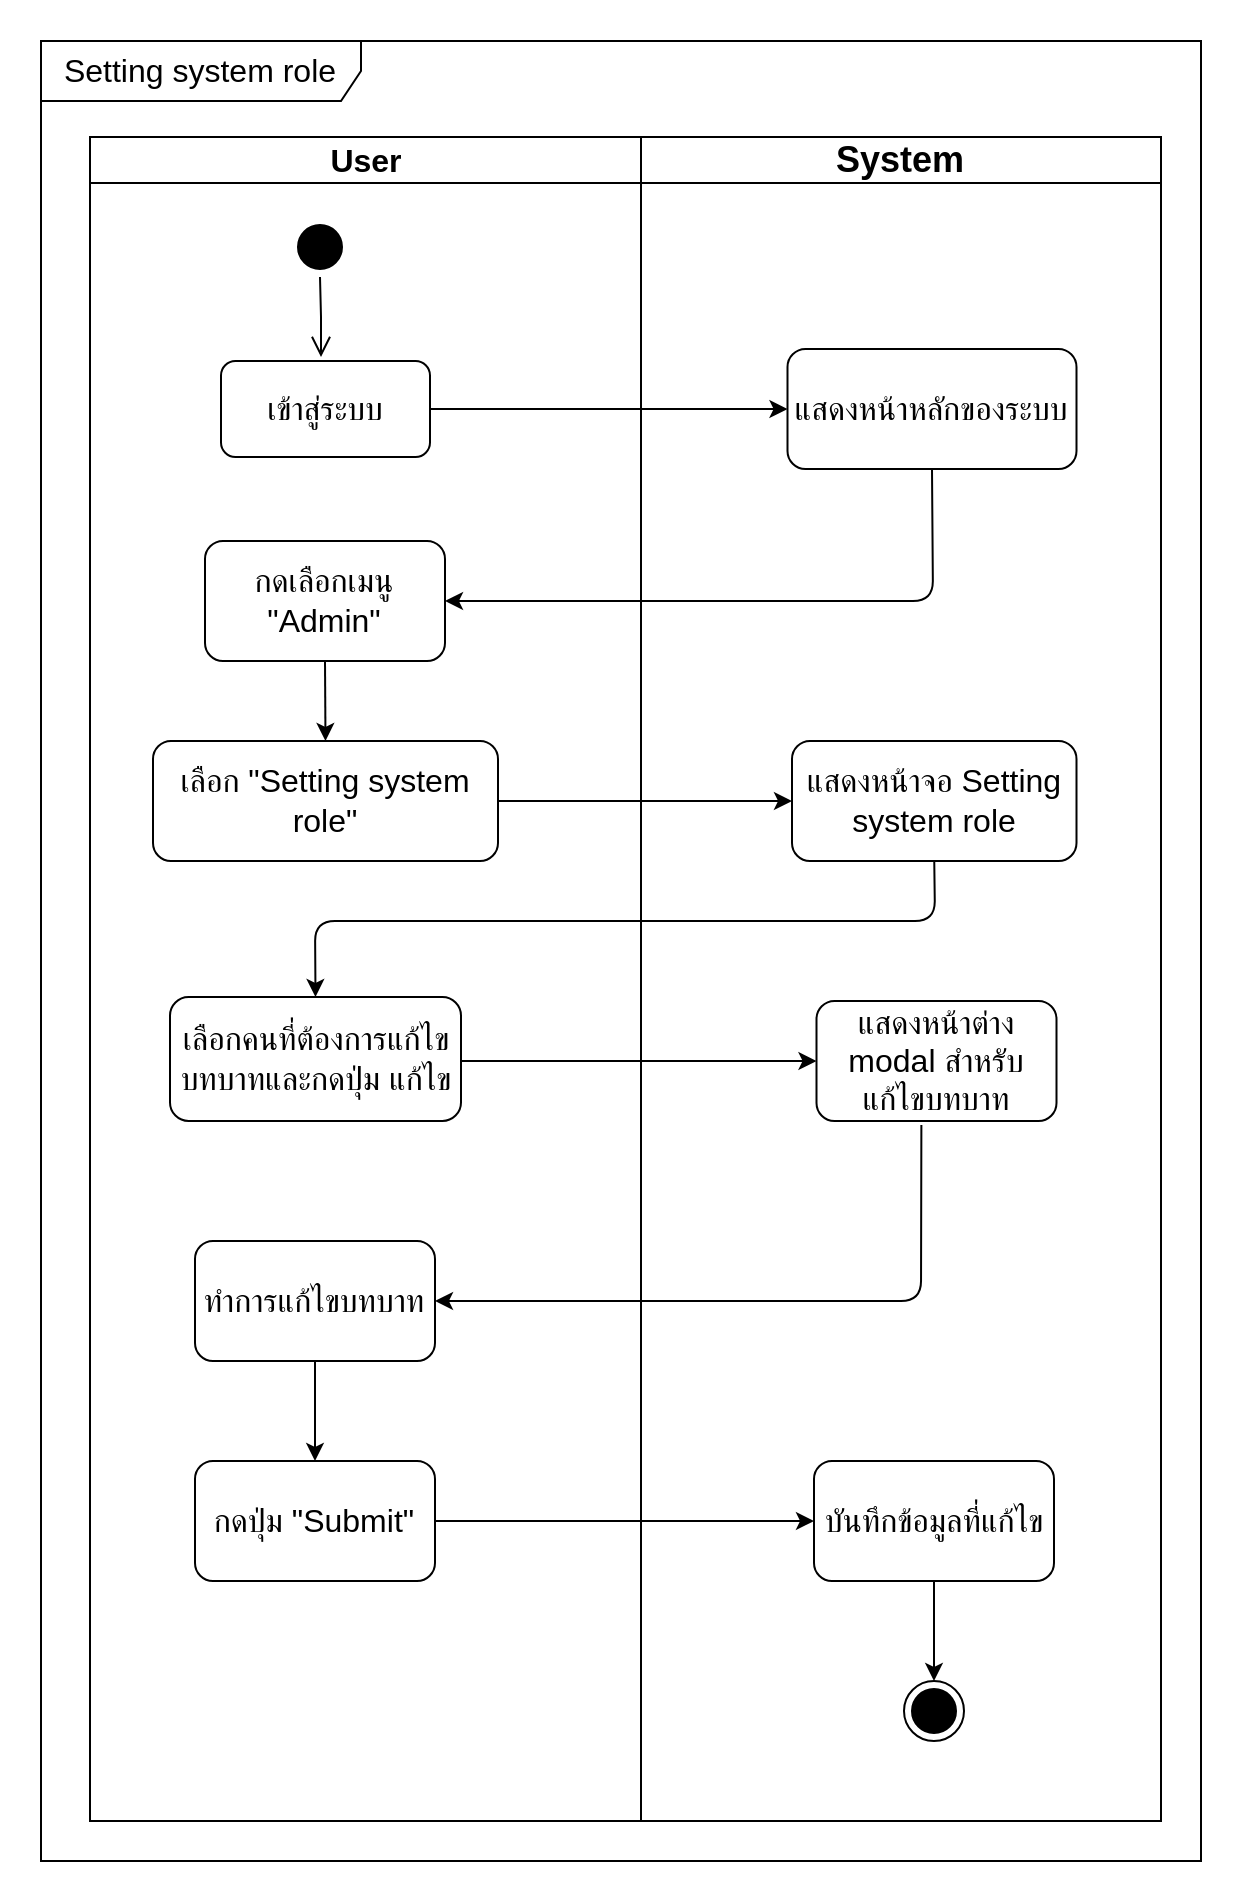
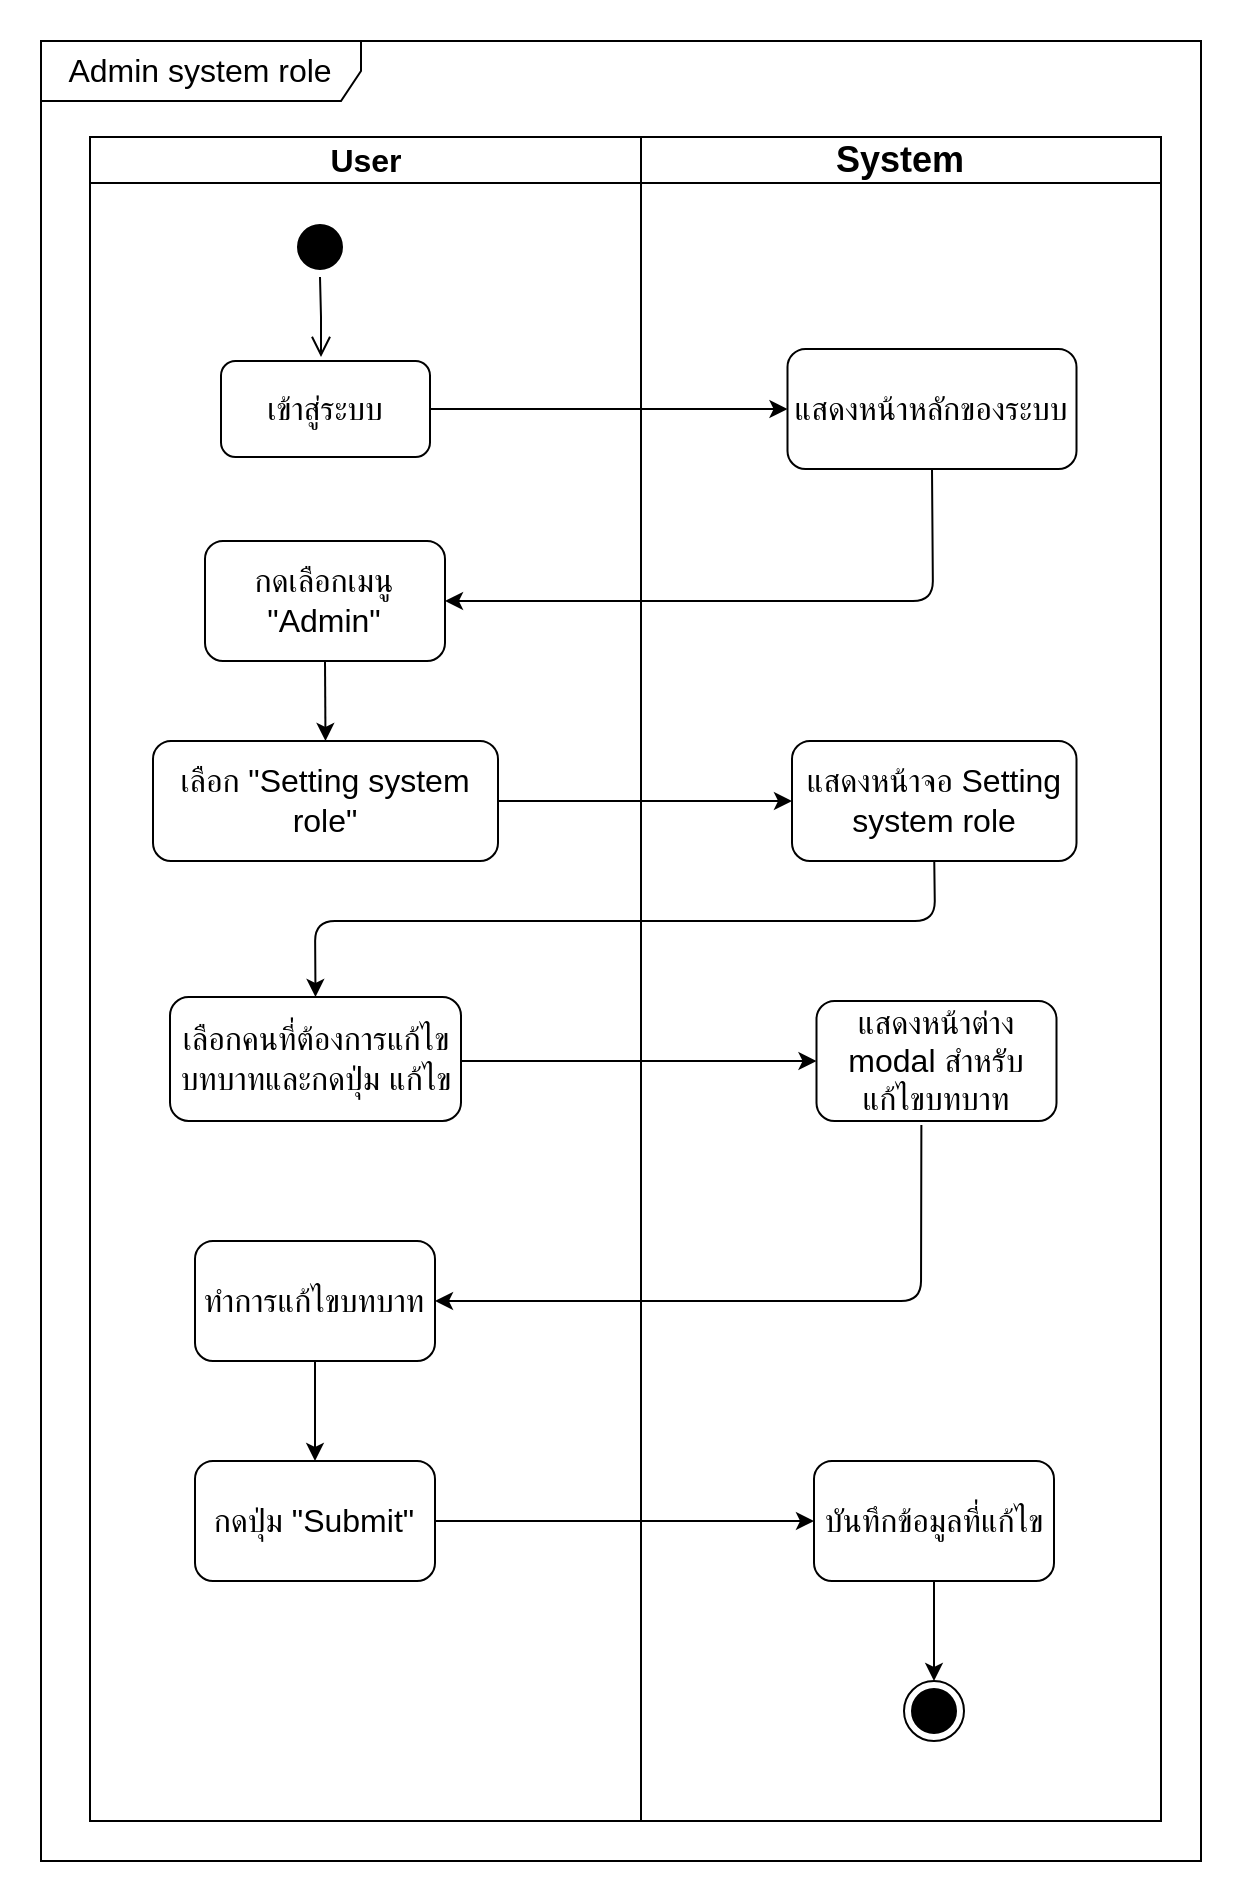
(201, 71) -> (201, 71)
